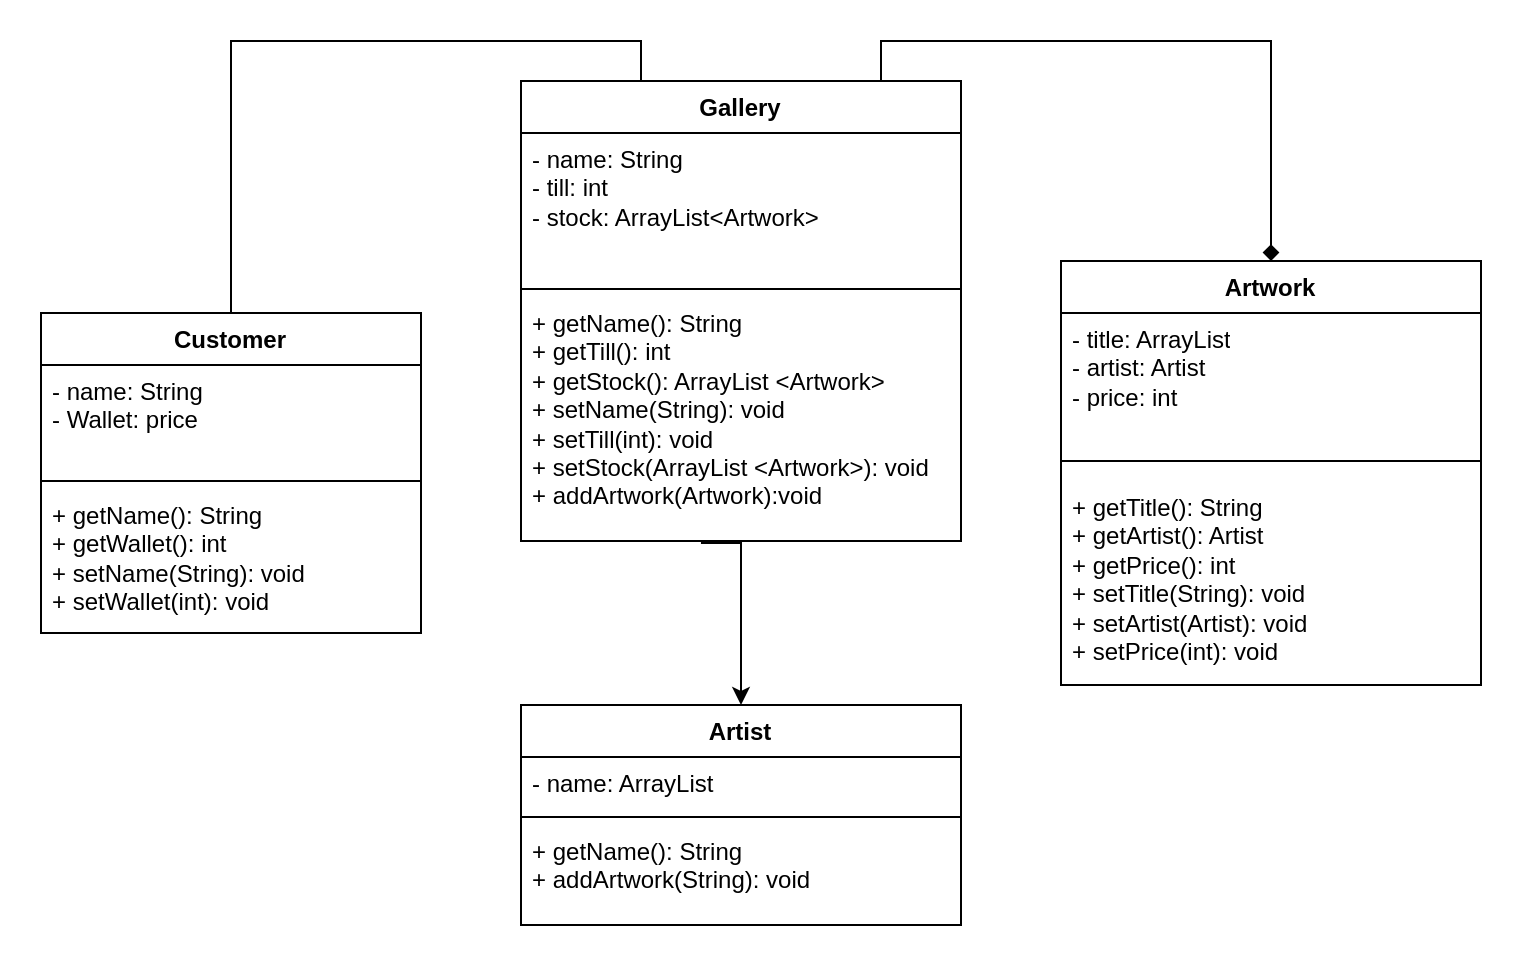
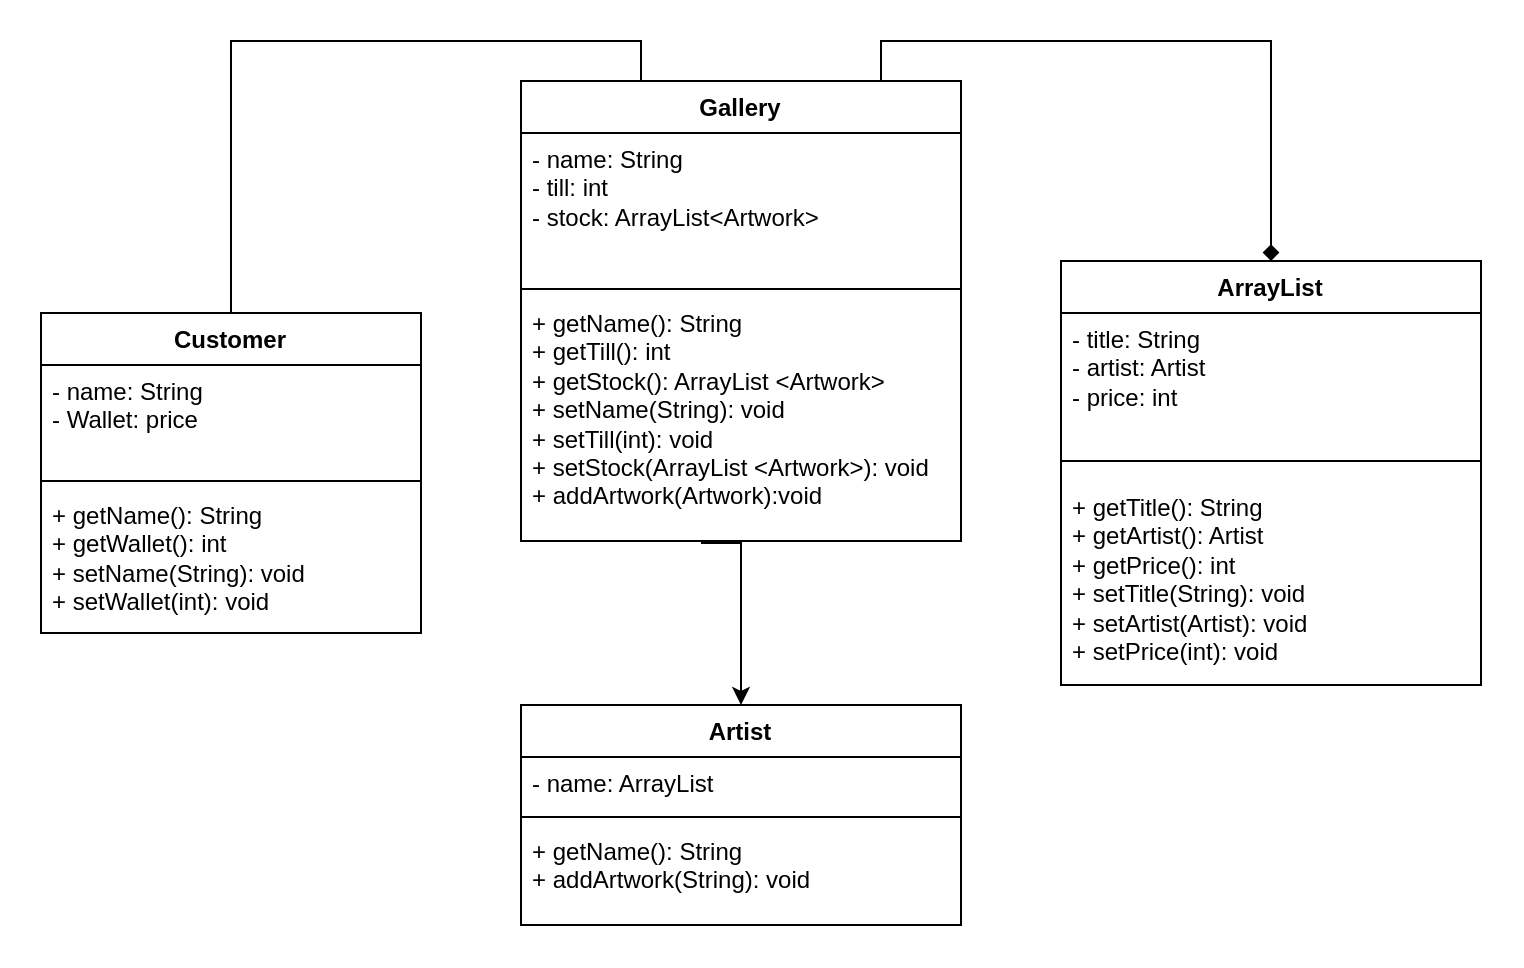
(1271, 289) -> (1271, 289)
(1175, 370) -> (1165, 370)
